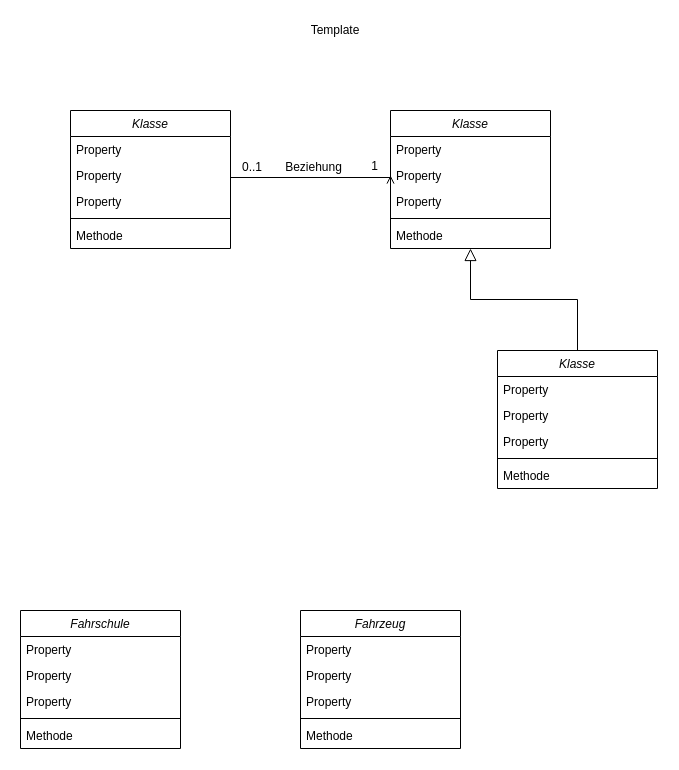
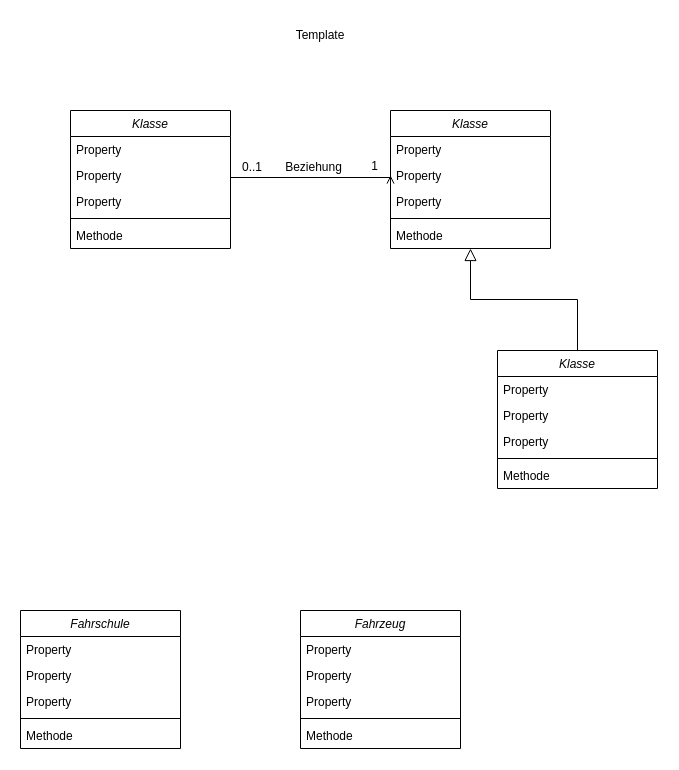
(336, 31) -> (321, 36)
